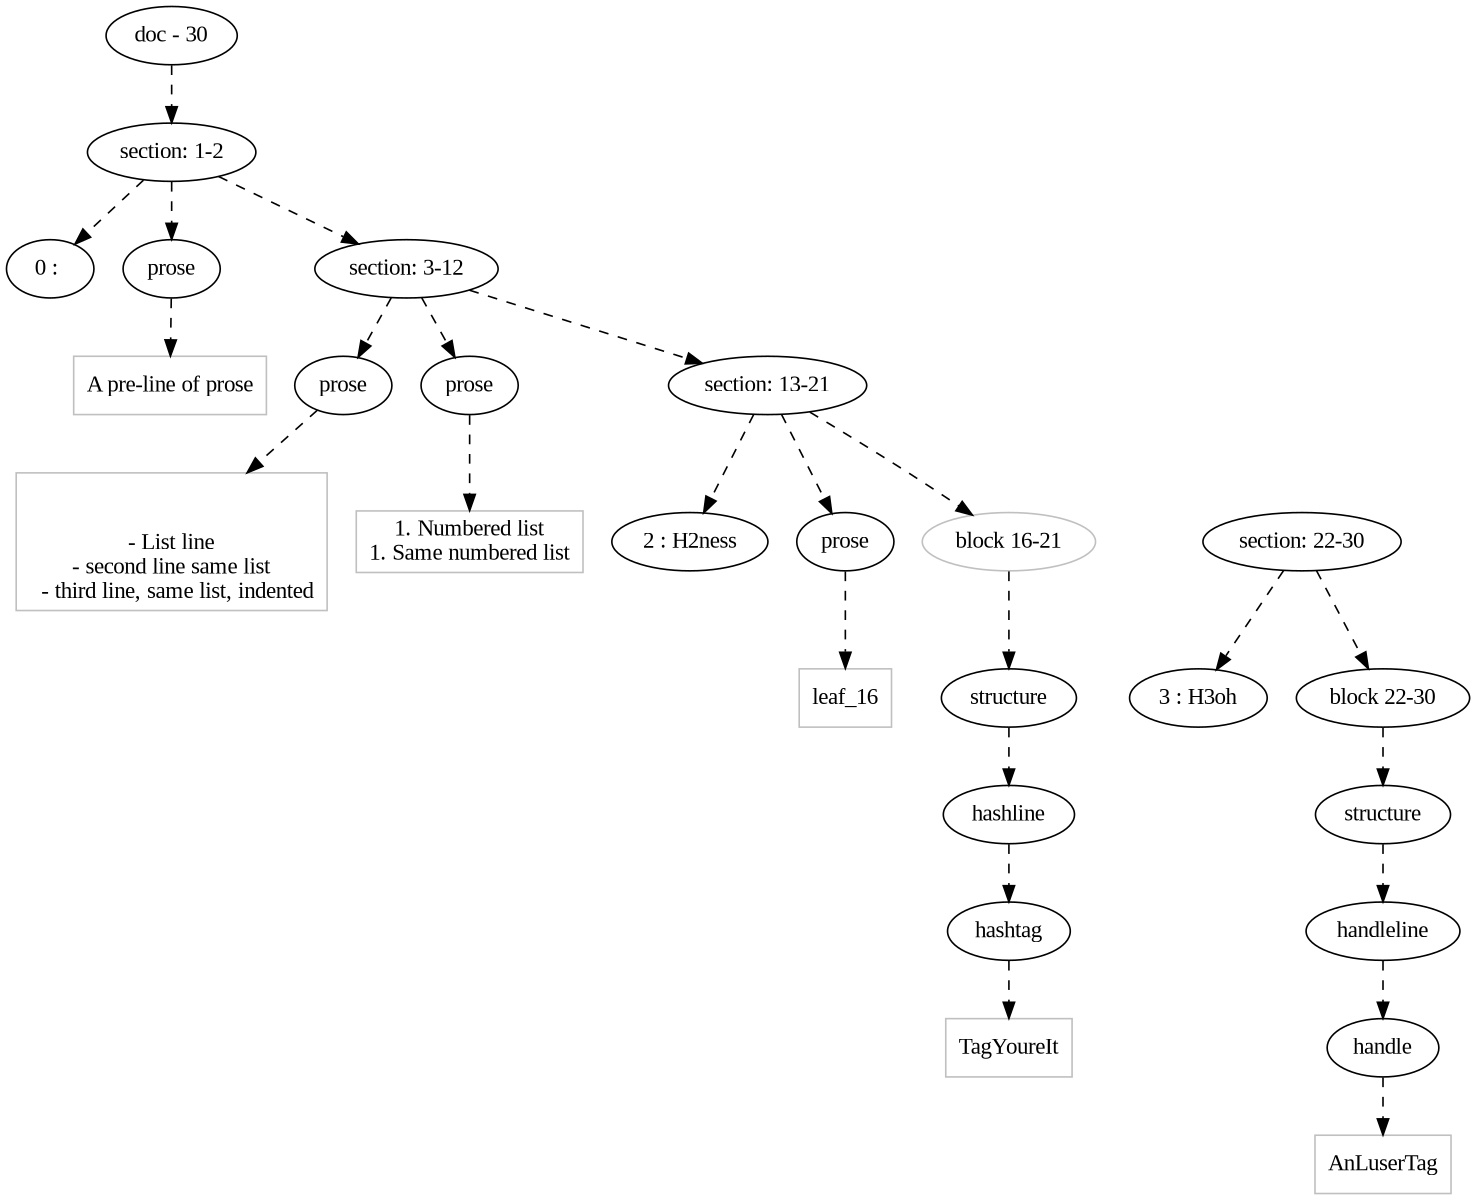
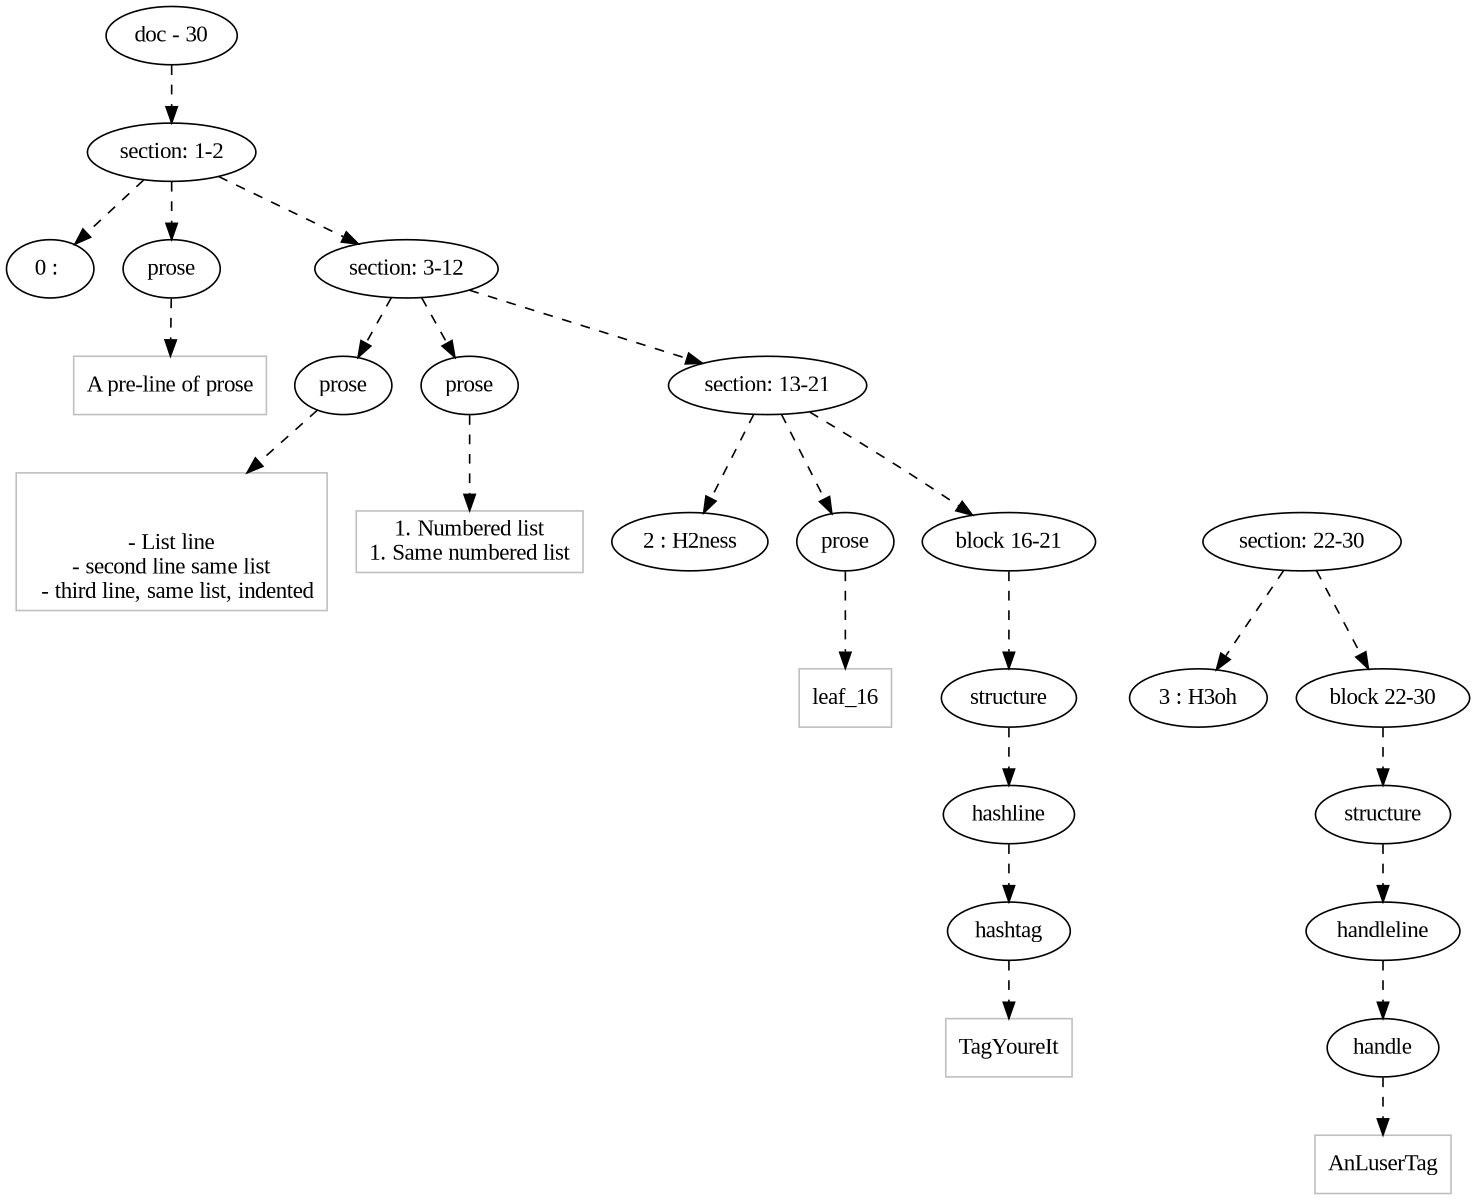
(1009, 542) -> (1009, 542)
